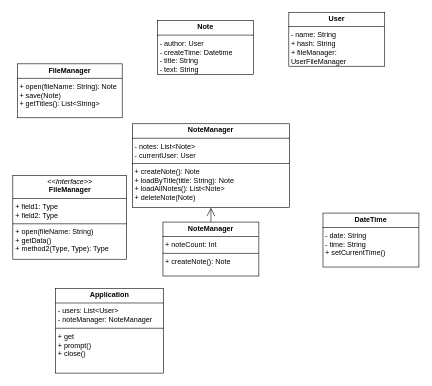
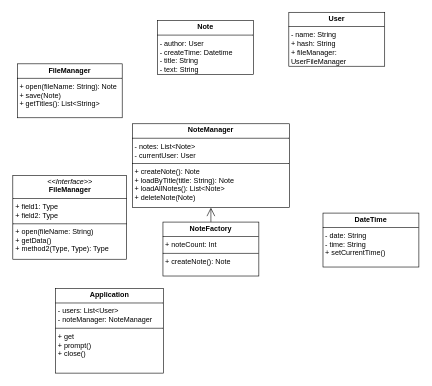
(200, 235) -> (200, 235)
